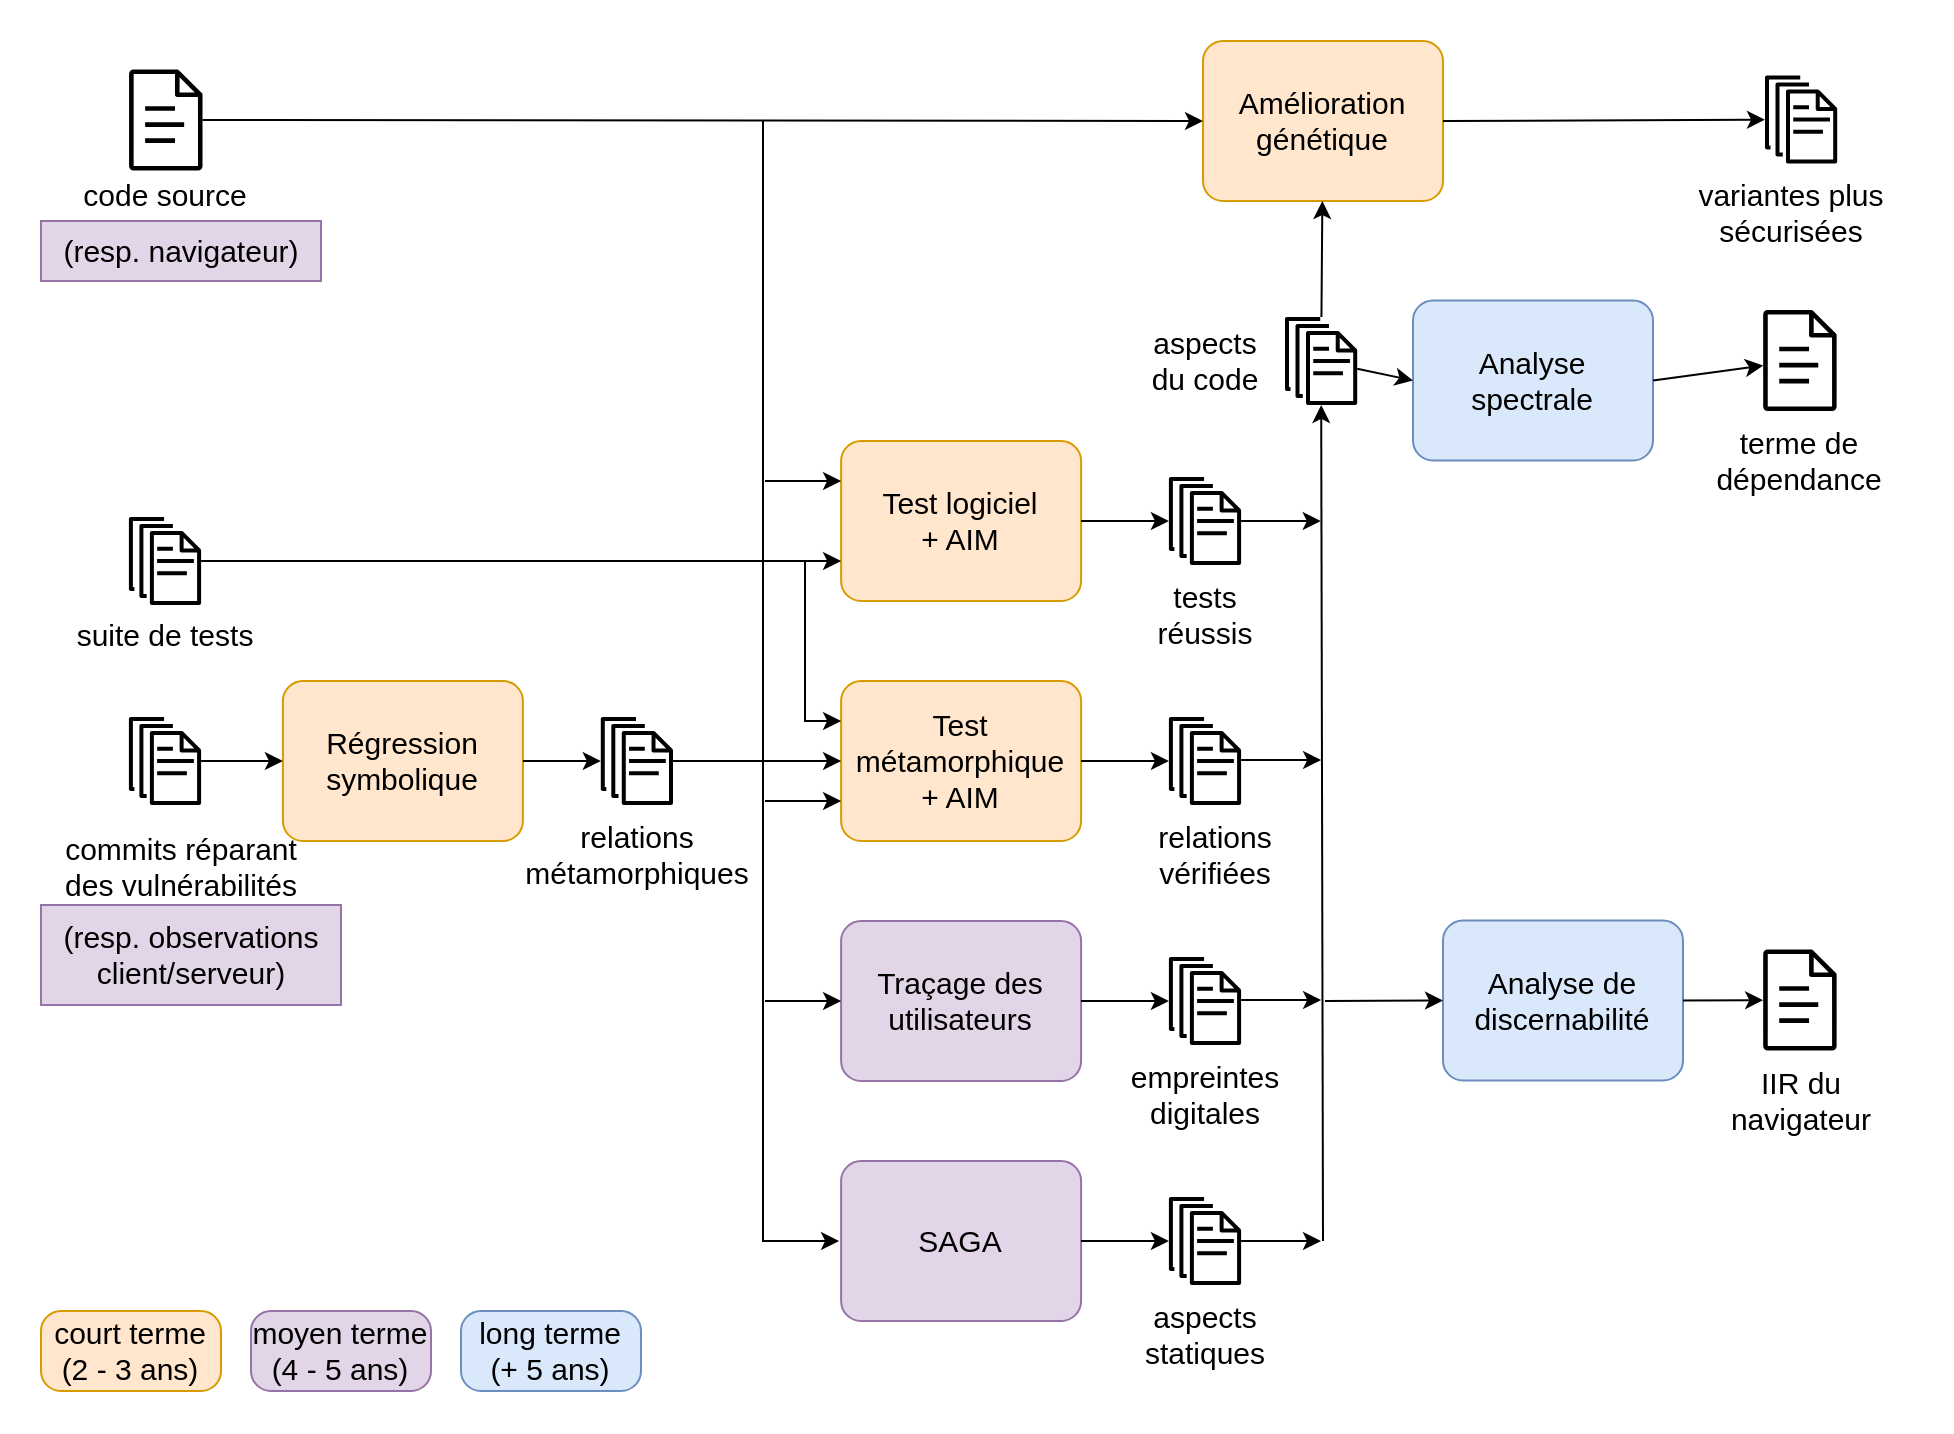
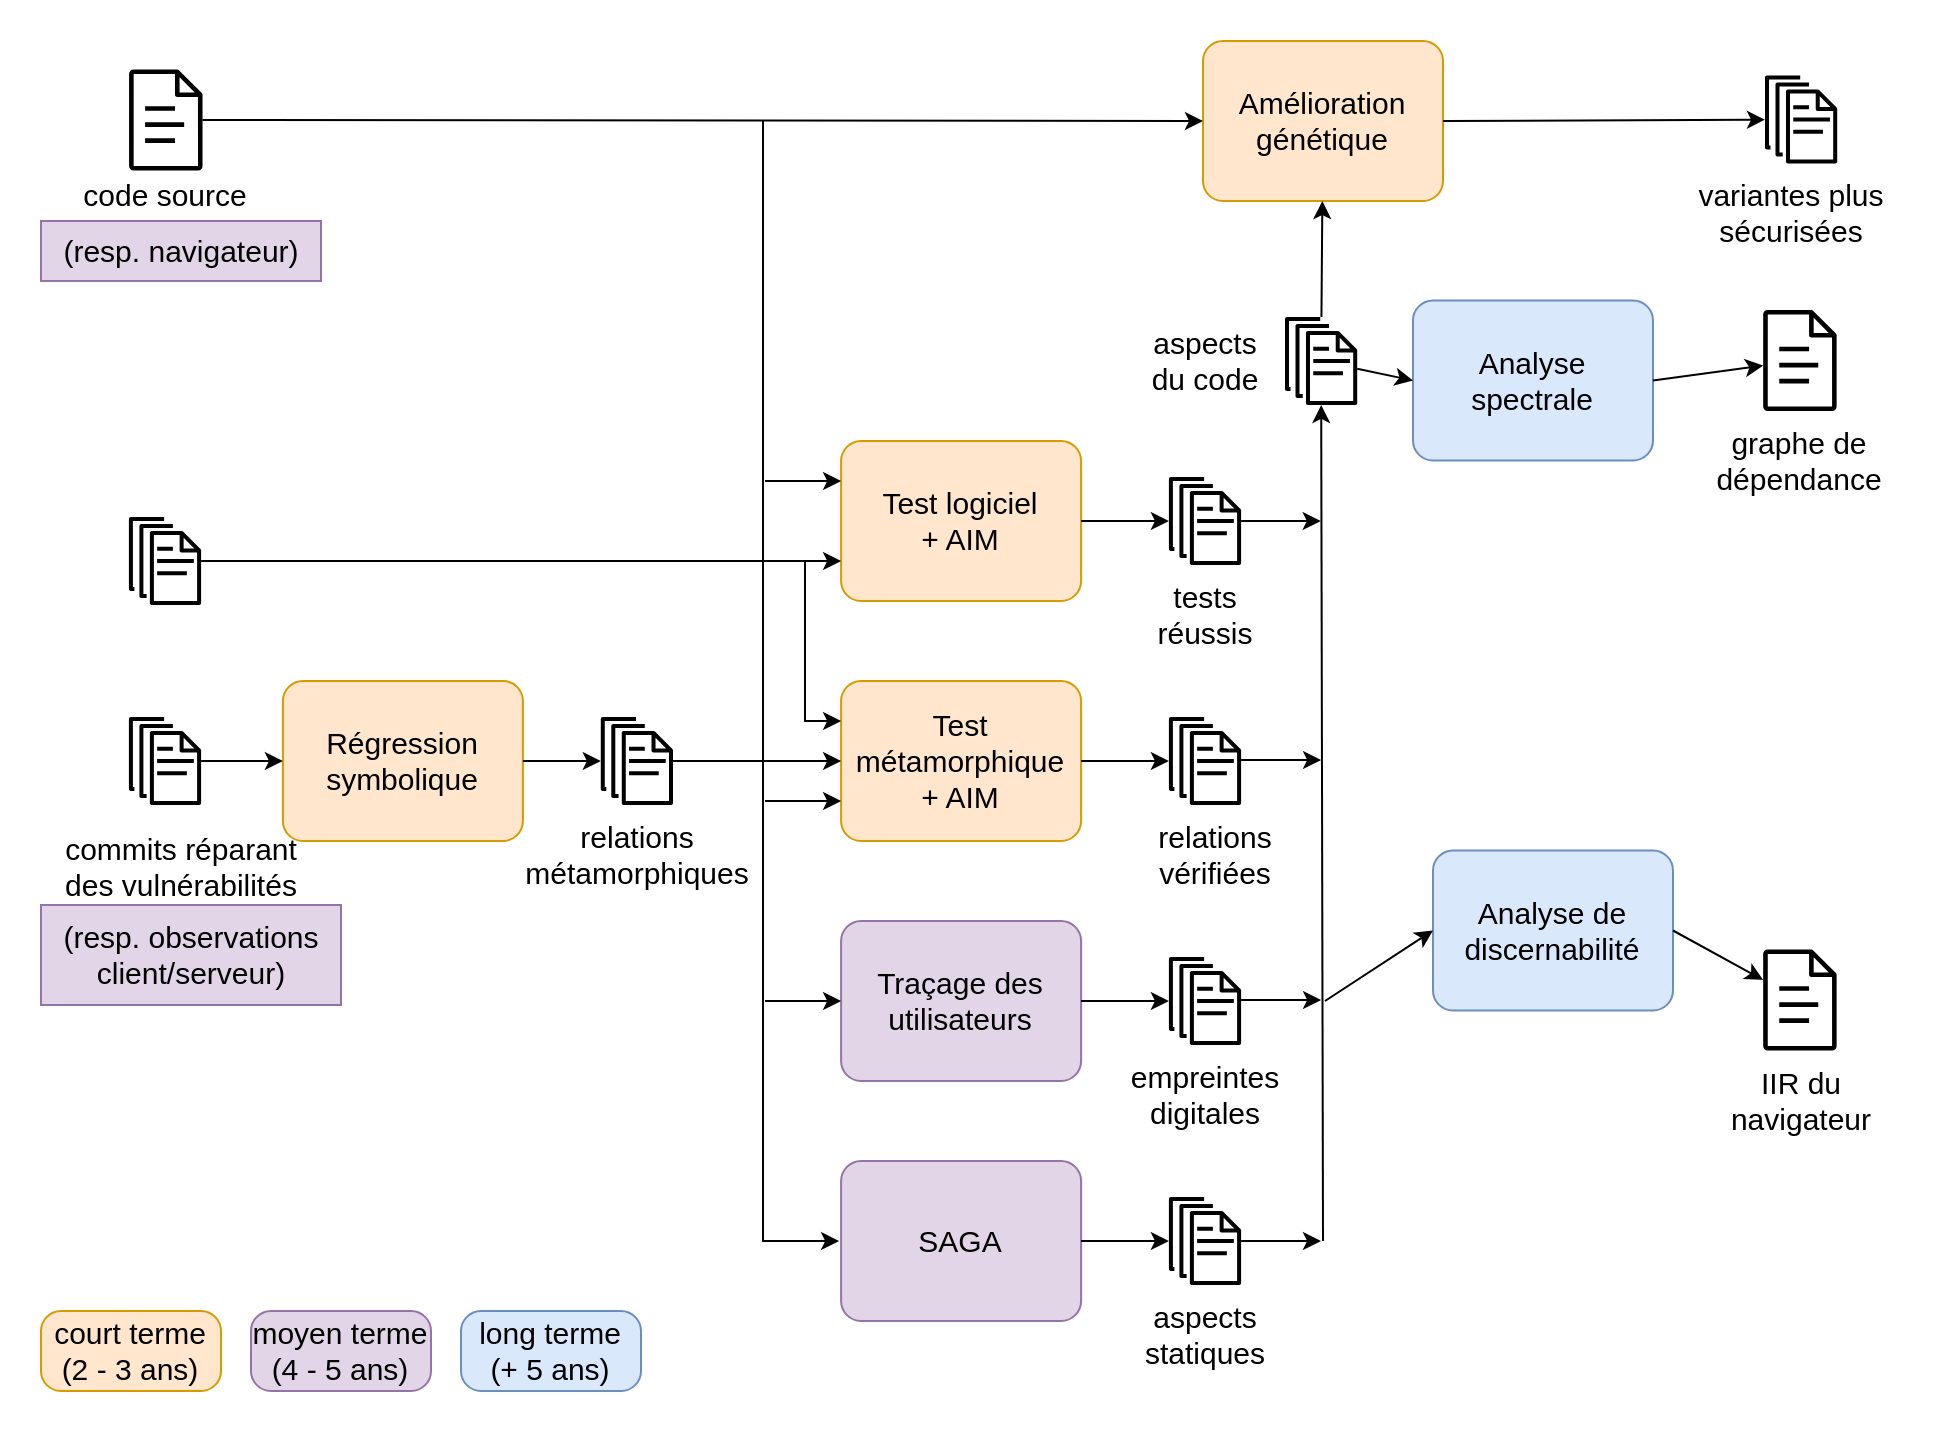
(1800, 461) -> (1800, 461)
(166, 635) -> none
(1563, 1001) -> (1553, 931)
